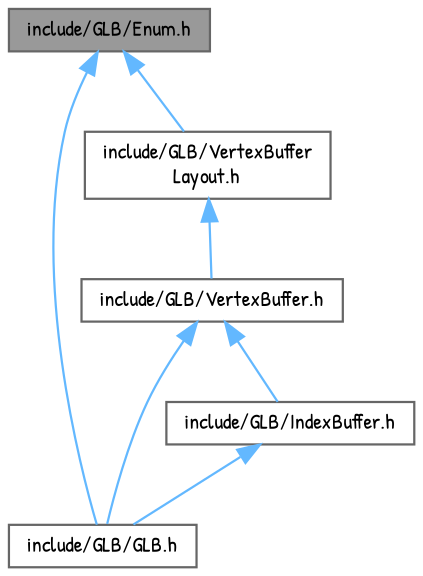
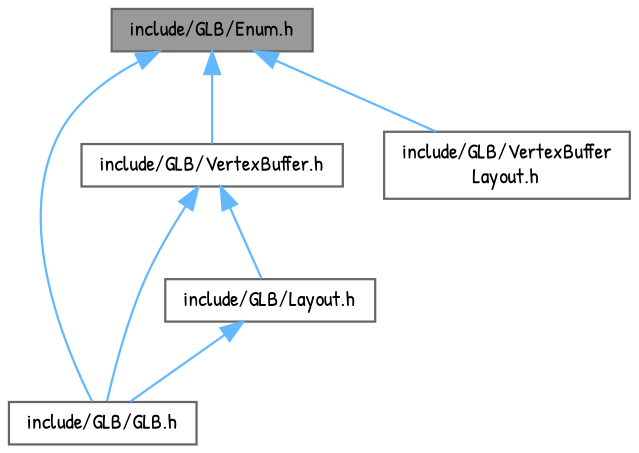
(211, 250) -> (212, 109)
(290, 423) -> (270, 300)
